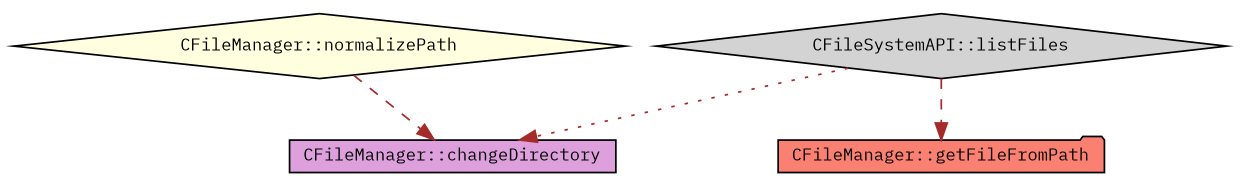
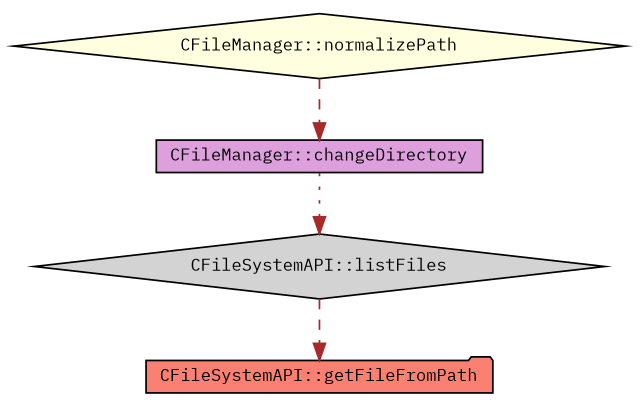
(692, 102) -> (319, 195)
(941, 156) -> (319, 377)
